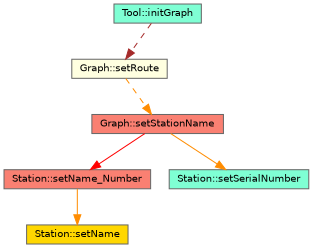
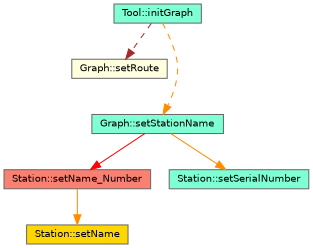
(136, 92) -> (177, 64)
(158, 124) -> (158, 124)
